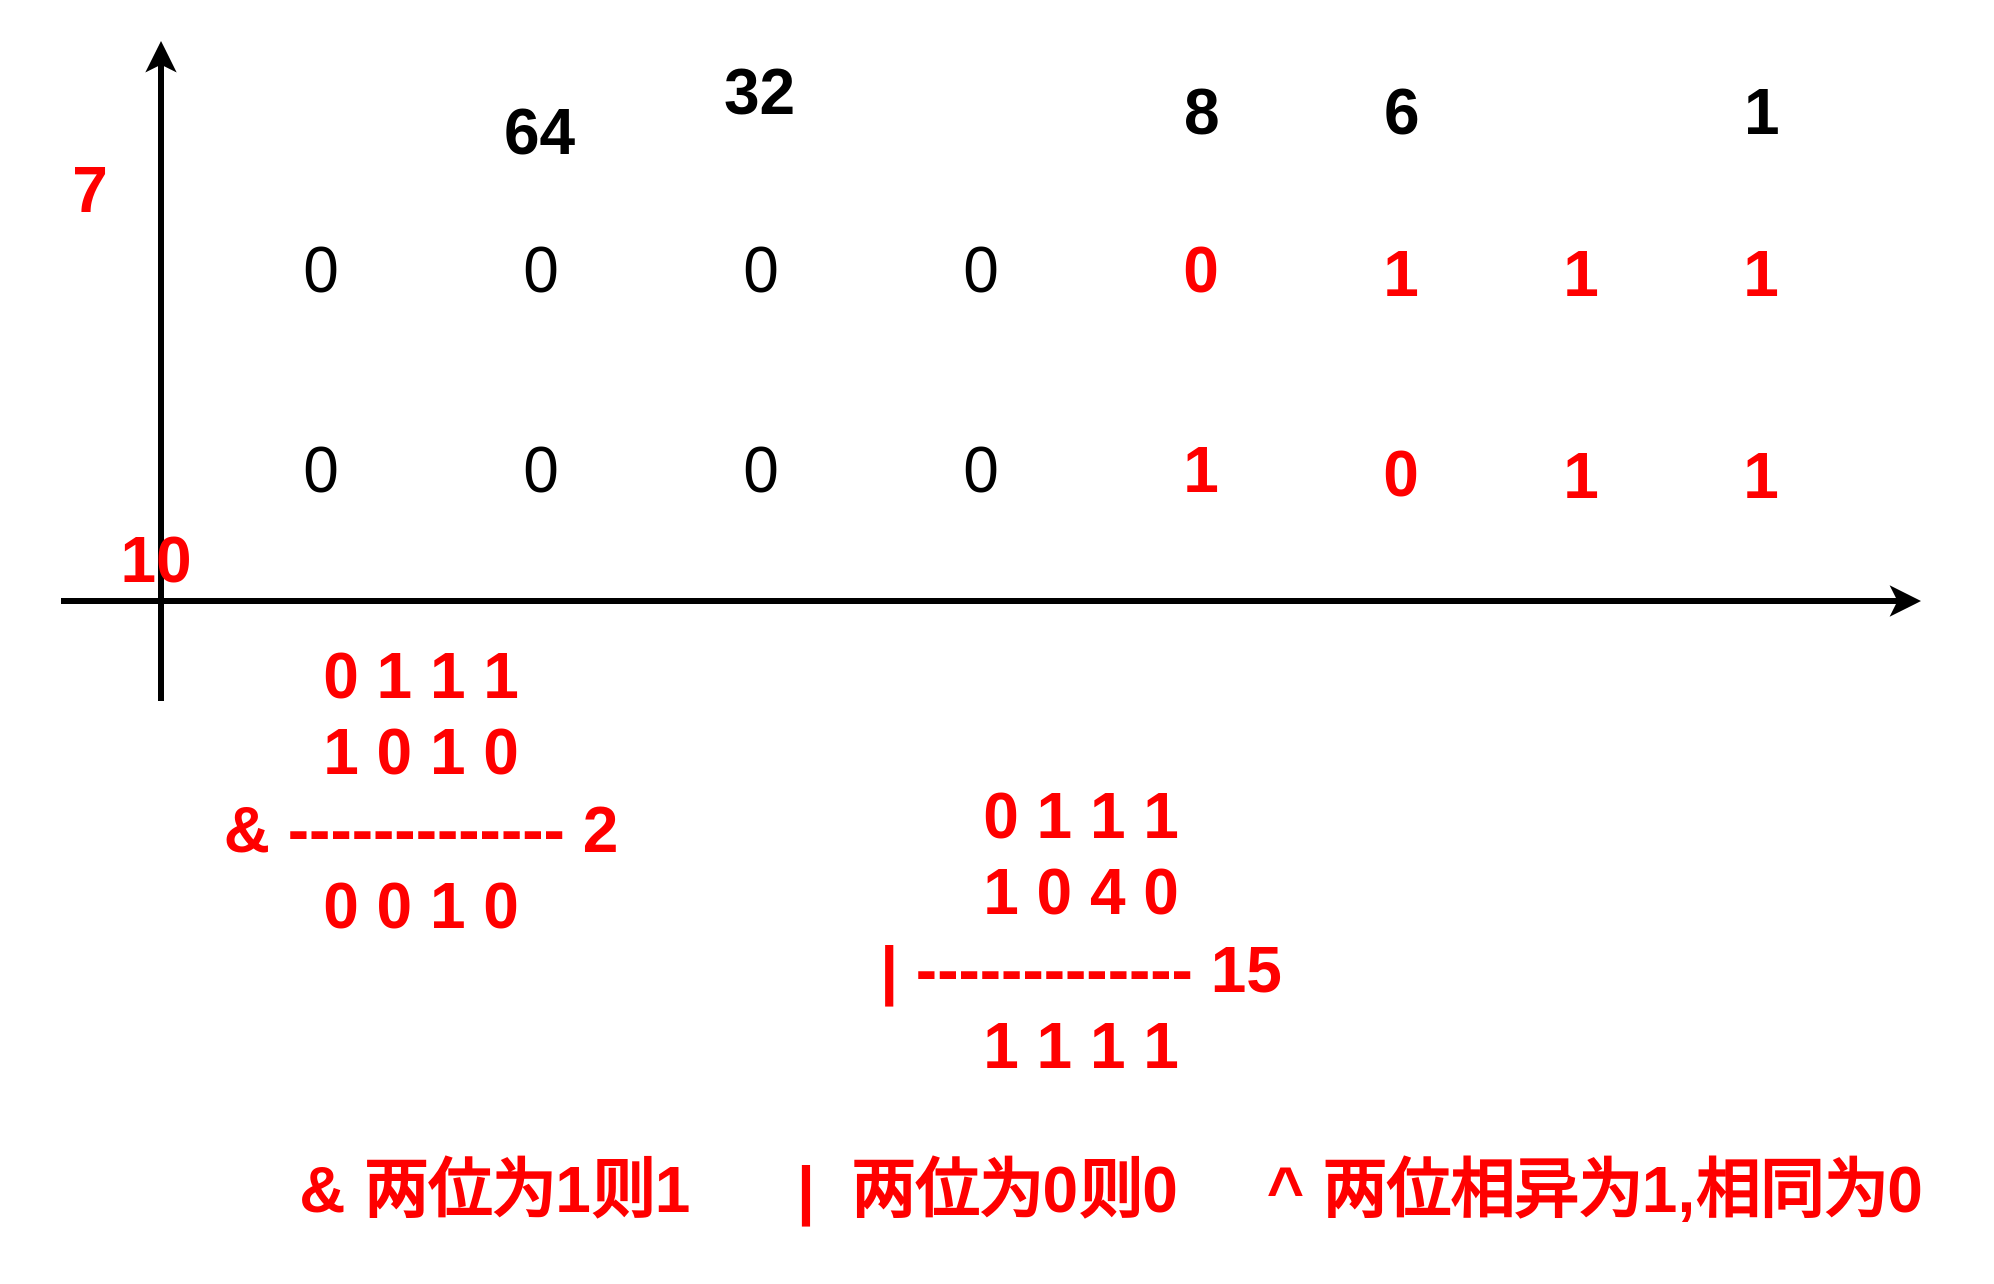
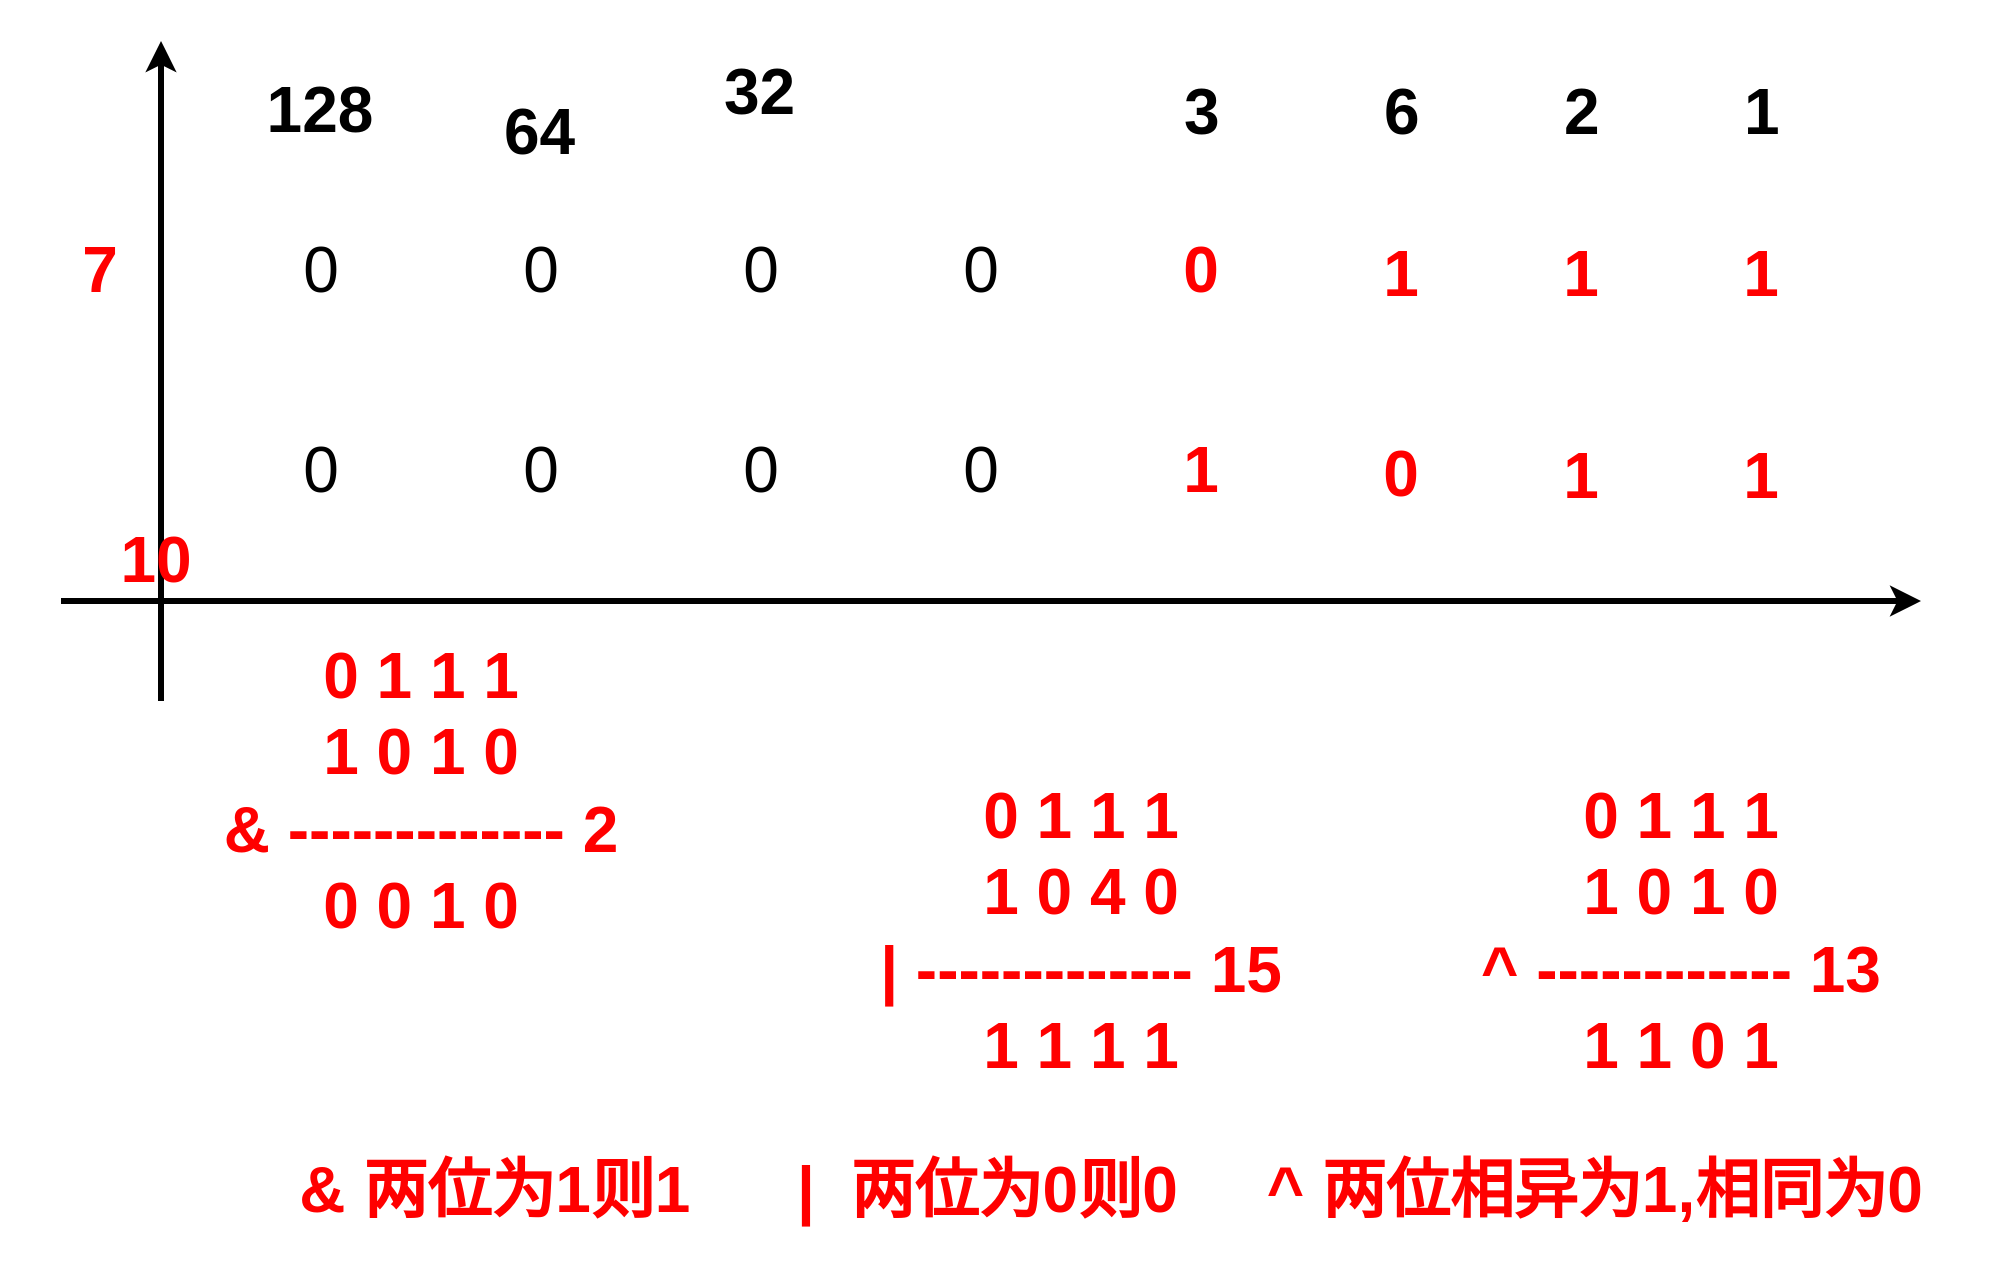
none -> (321, 111)
(1203, 113) -> (1203, 113)
none -> (1651, 121)
(91, 191) -> (101, 271)
none -> (1681, 931)
